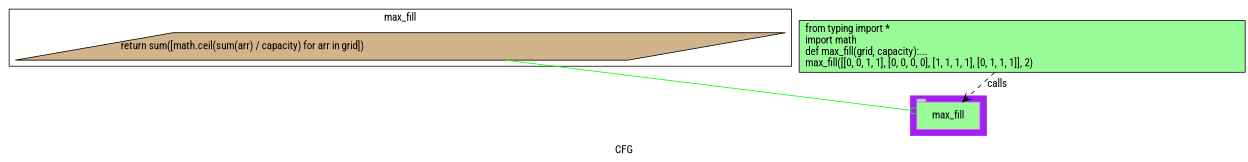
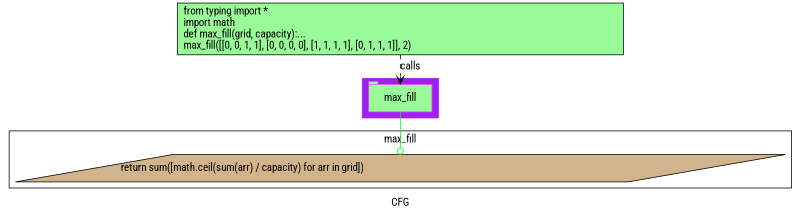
(708, 85) -> (400, 126)
